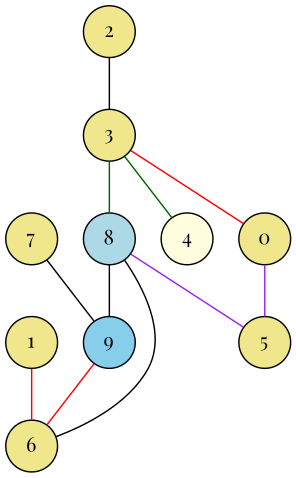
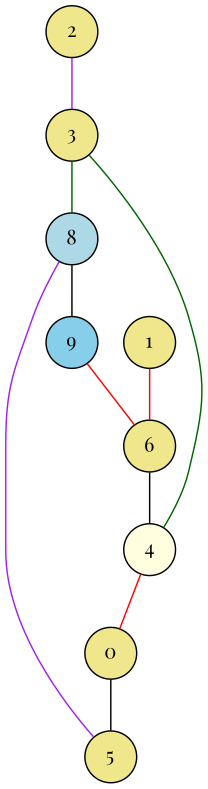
(109, 84) -> (72, 84)
(187, 187) -> (130, 602)
(32, 239) -> none
(265, 291) -> (111, 705)
(148, 369) -> (150, 498)
